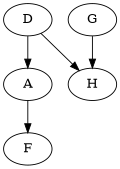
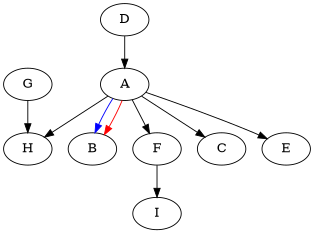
(57, 49) -> (80, 114)
none -> (92, 149)
none -> (222, 149)
none -> (286, 149)
none -> (157, 214)
